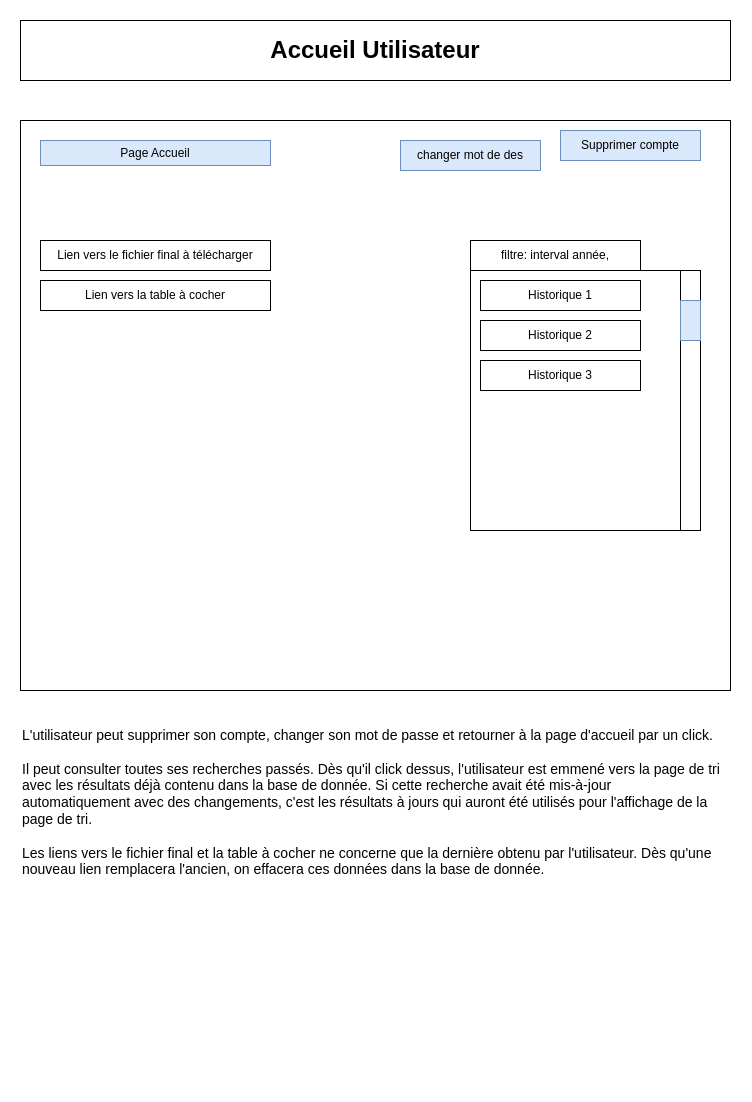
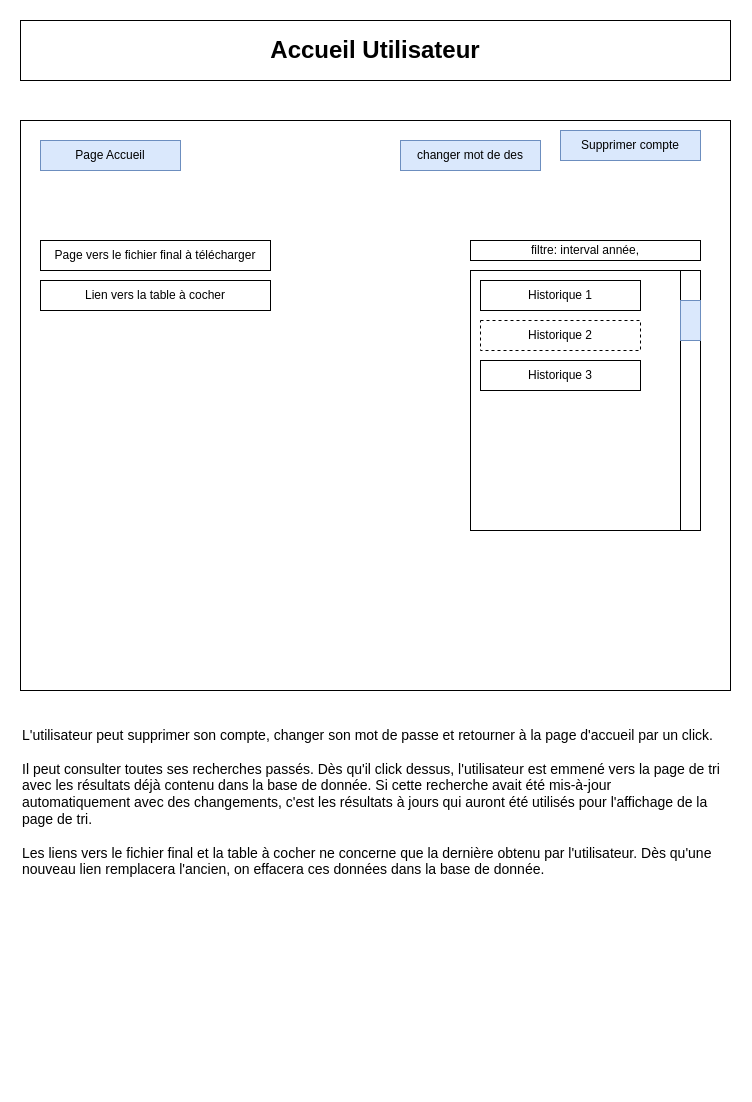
(156, 153) -> (111, 156)
(156, 256) -> (156, 256)
(556, 256) -> (586, 251)
(561, 336) -> (561, 336)
